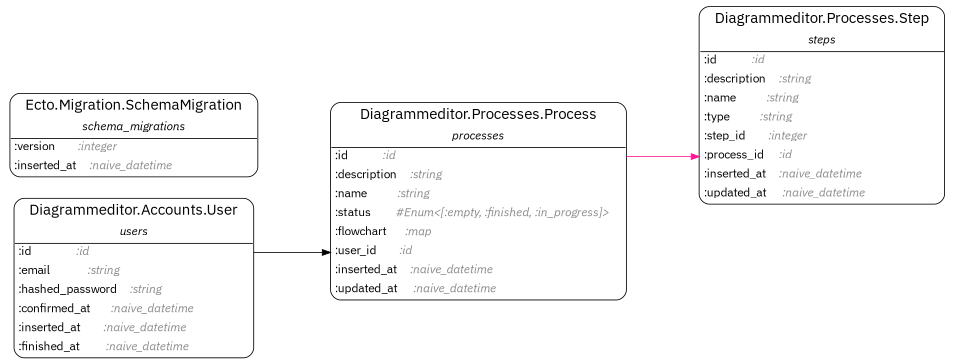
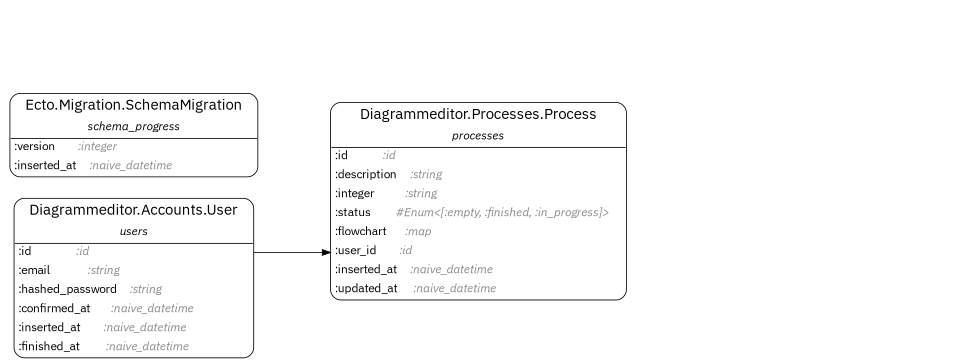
(822, 105) -> none
(134, 127) -> (134, 127)
(366, 194) -> (370, 194)
